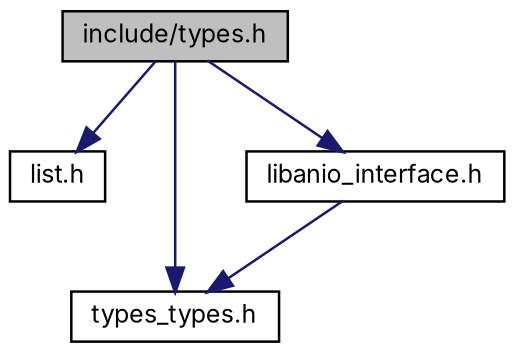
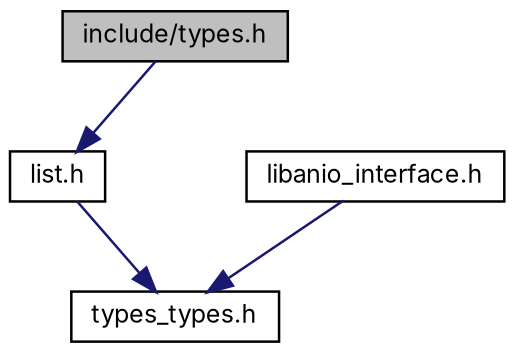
(265, 99) -> none
(175, 164) -> (108, 237)
